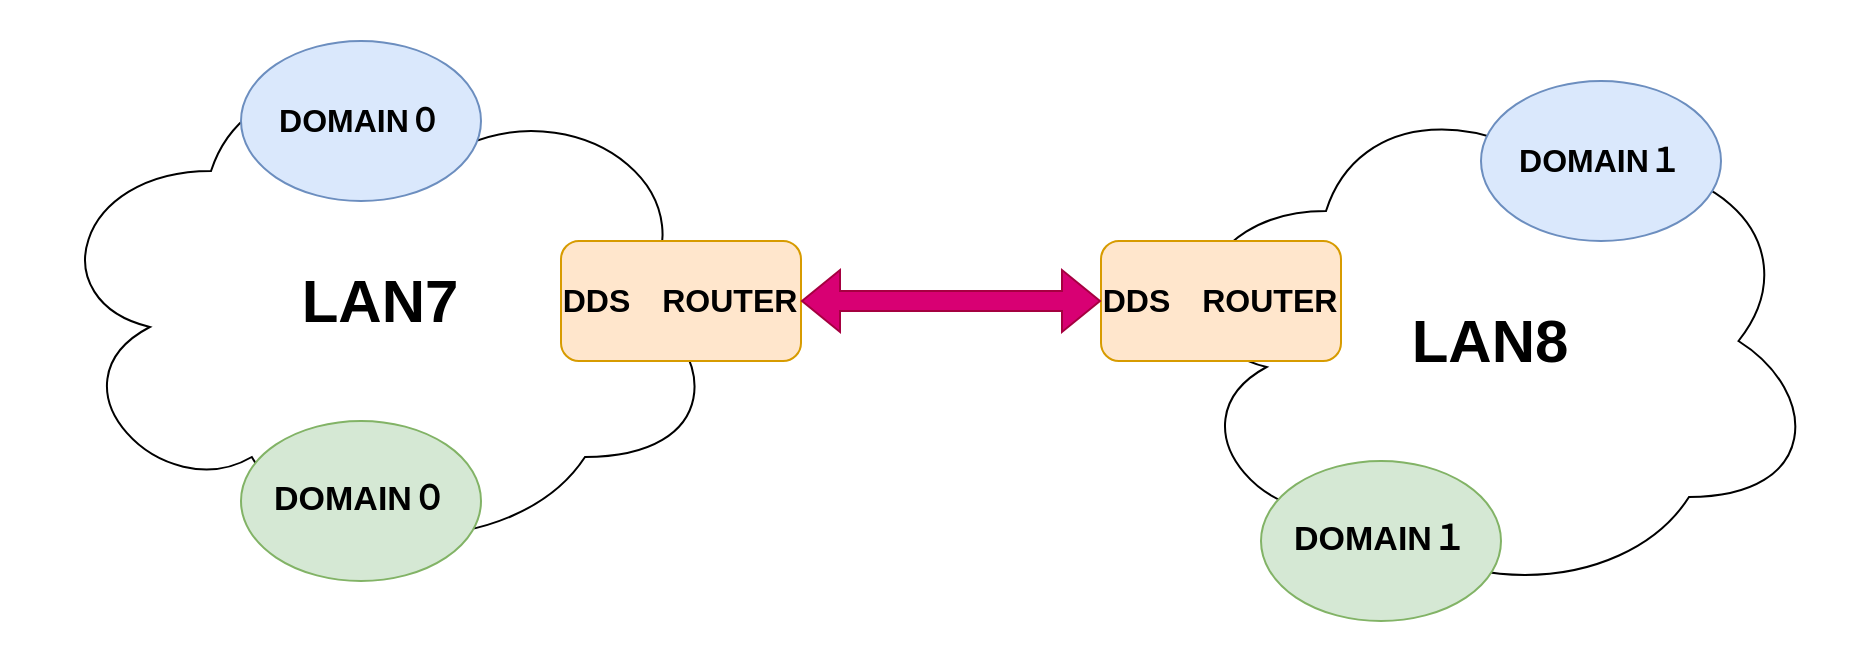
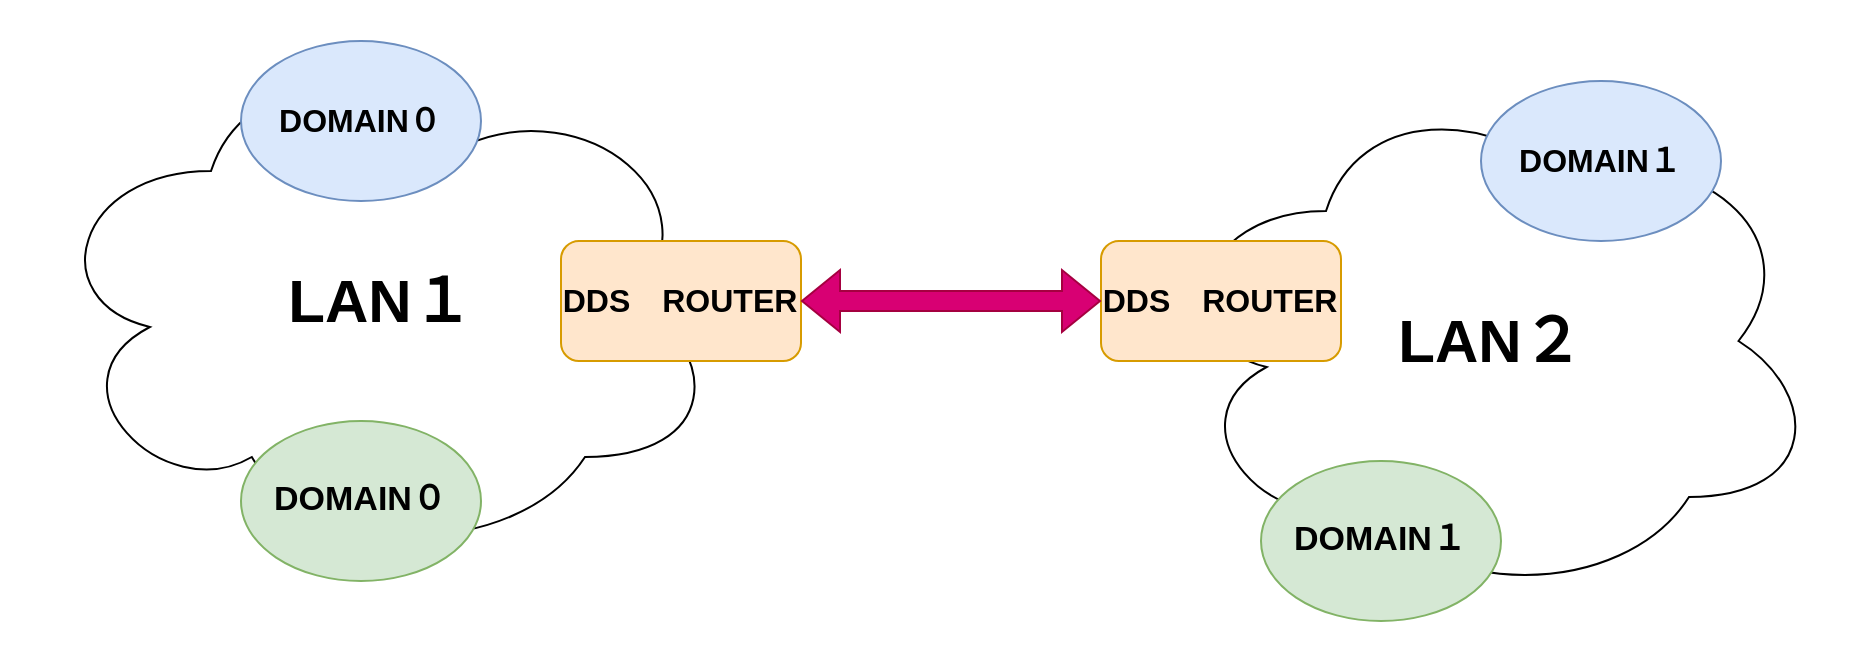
(381, 301) -> (381, 301)
(1491, 341) -> (1491, 341)
